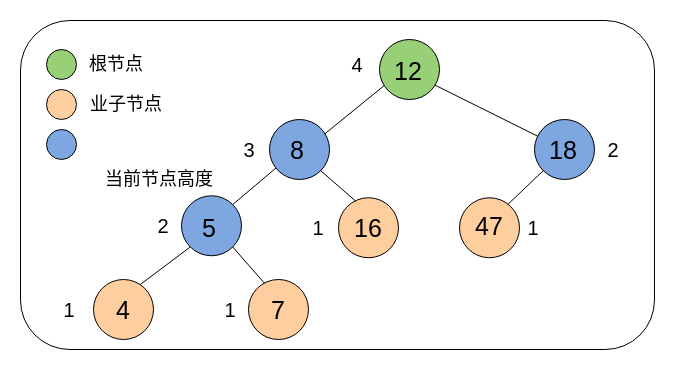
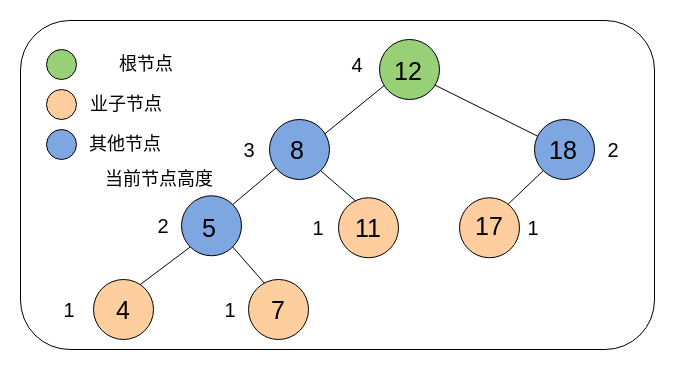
(117, 65) -> (147, 65)
none -> (126, 145)
(490, 226) -> (490, 226)
(369, 228) -> (369, 228)
